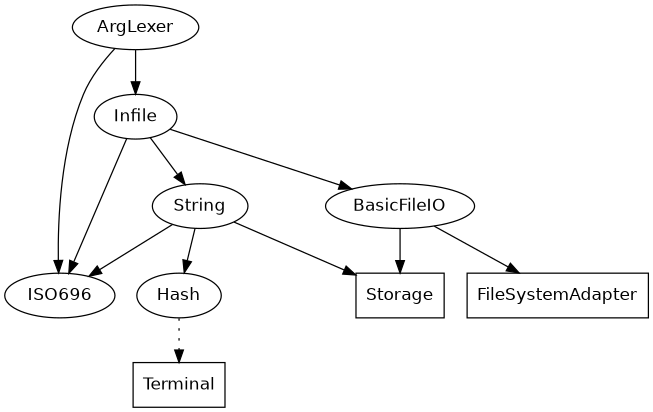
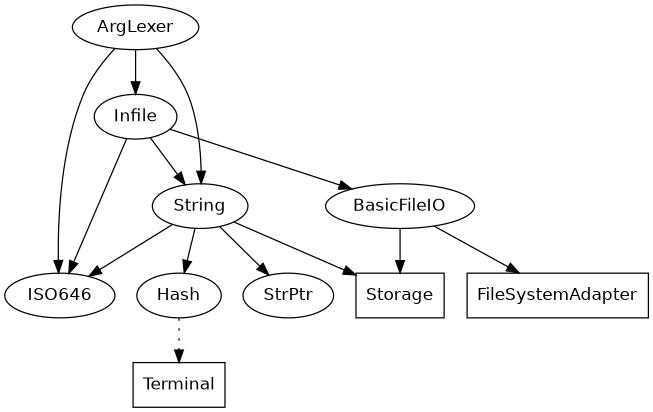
none -> (192, 105)
(60, 296) -> (60, 296)
none -> (288, 296)
